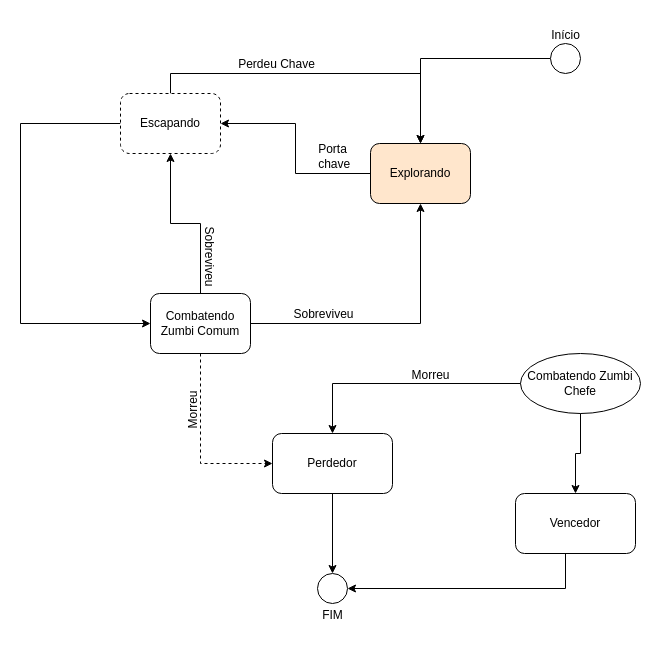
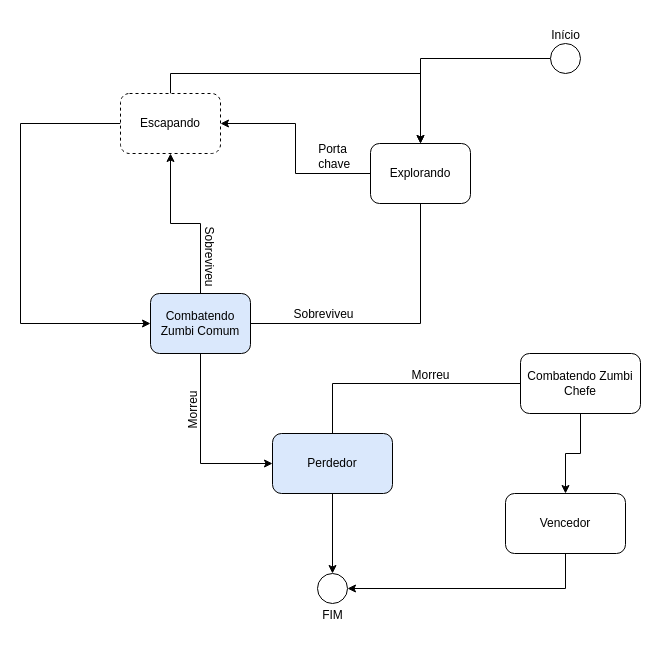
(277, 65) -> none
(421, 174) -> (421, 174)
(421, 211) -> (421, 209)
(201, 324) -> (201, 324)
(581, 384) -> (581, 384)
(333, 425) -> (333, 428)
(201, 441) -> (201, 441)
(333, 464) -> (333, 464)
(576, 524) -> (566, 524)
